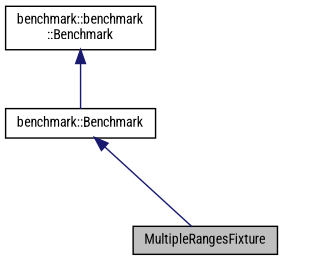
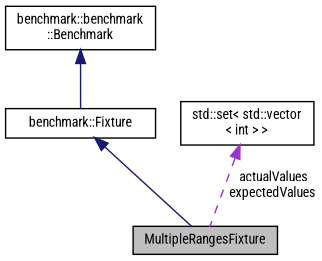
(81, 123) -> (81, 123)
none -> (247, 123)
